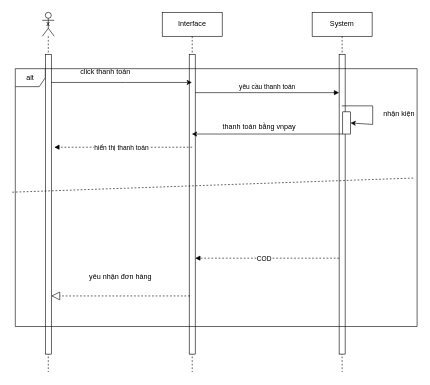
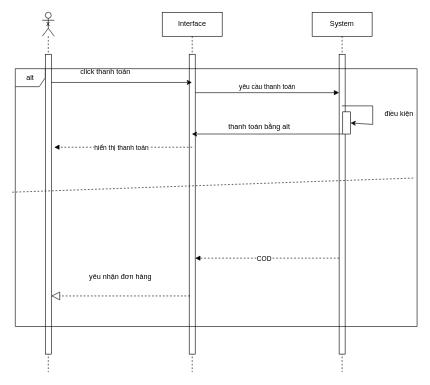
(399, 114) -> (399, 114)
(260, 127) -> (260, 127)
